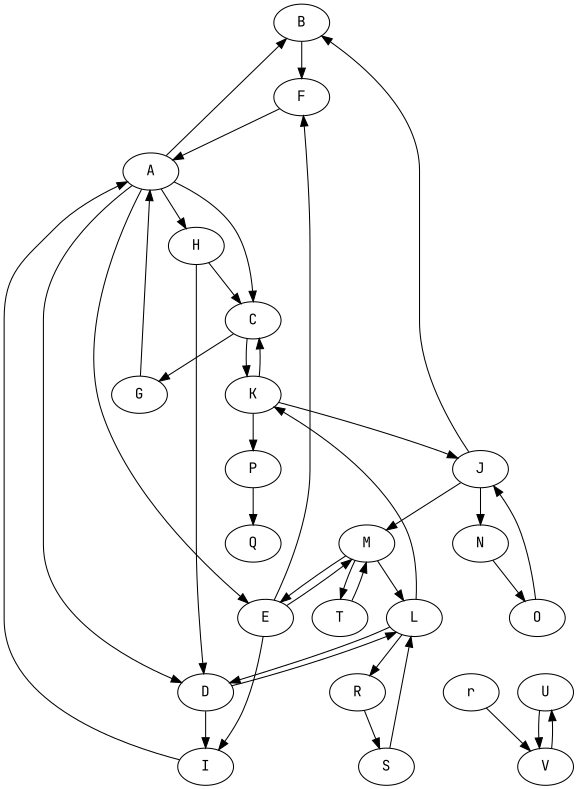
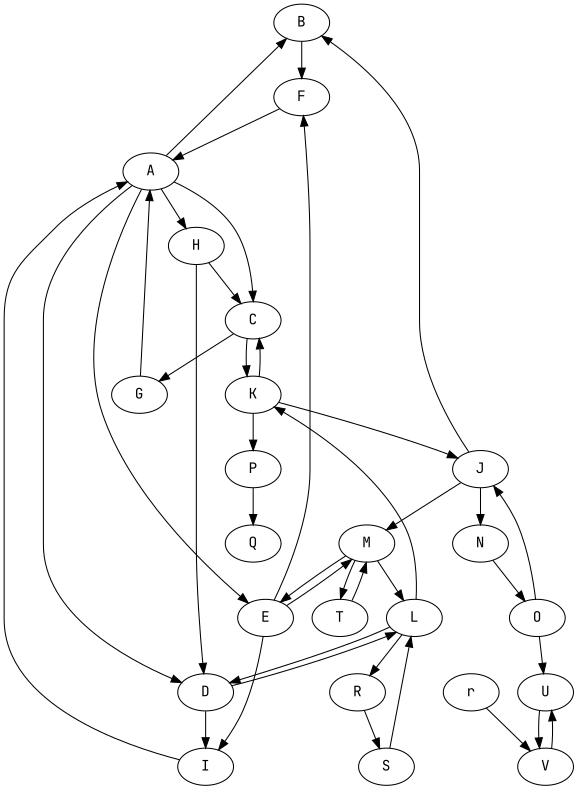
none -> (541, 650)
